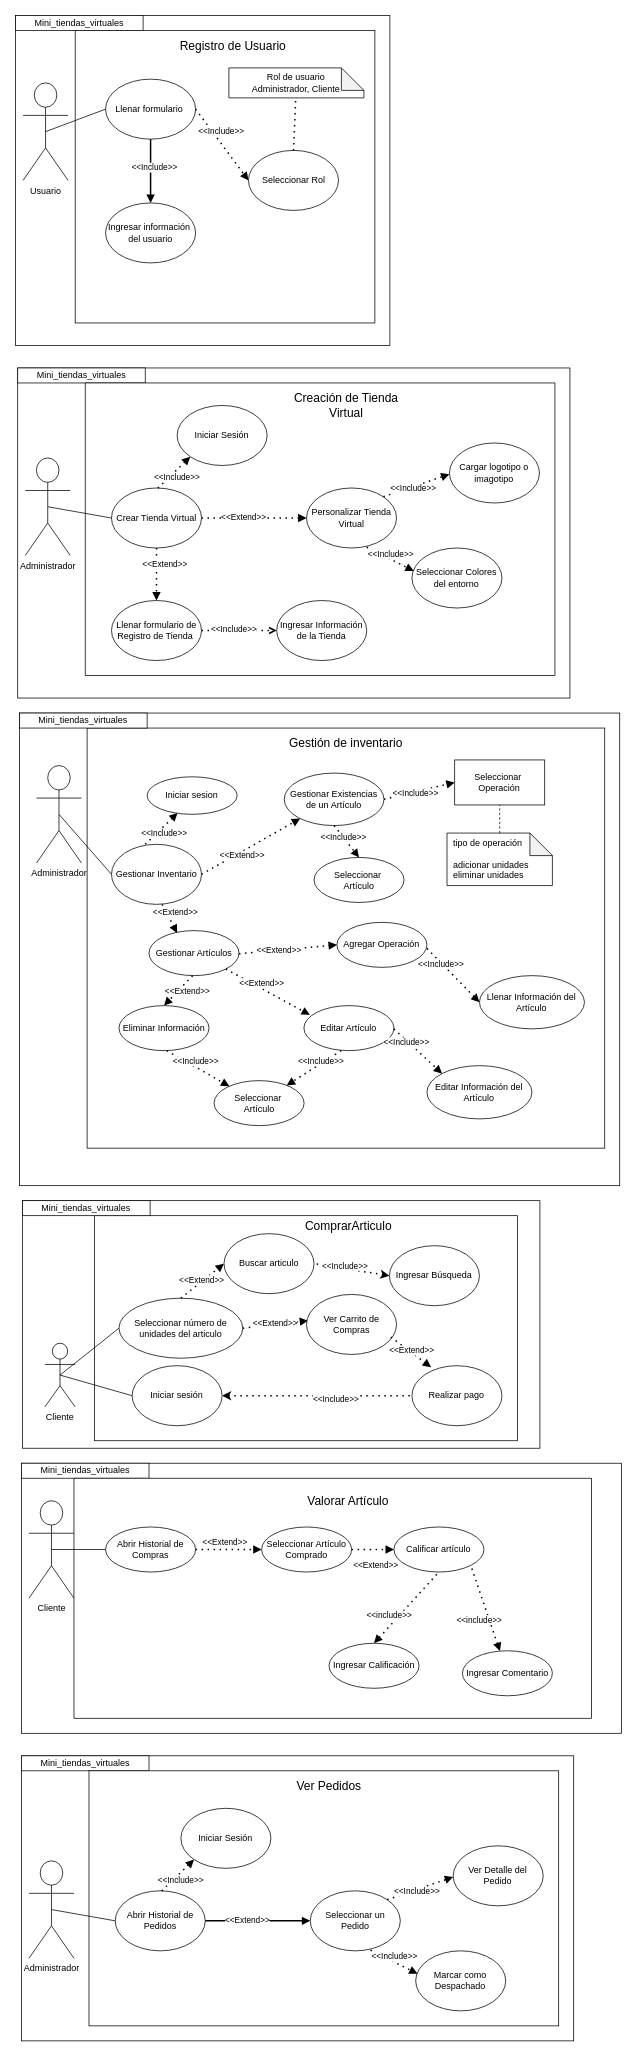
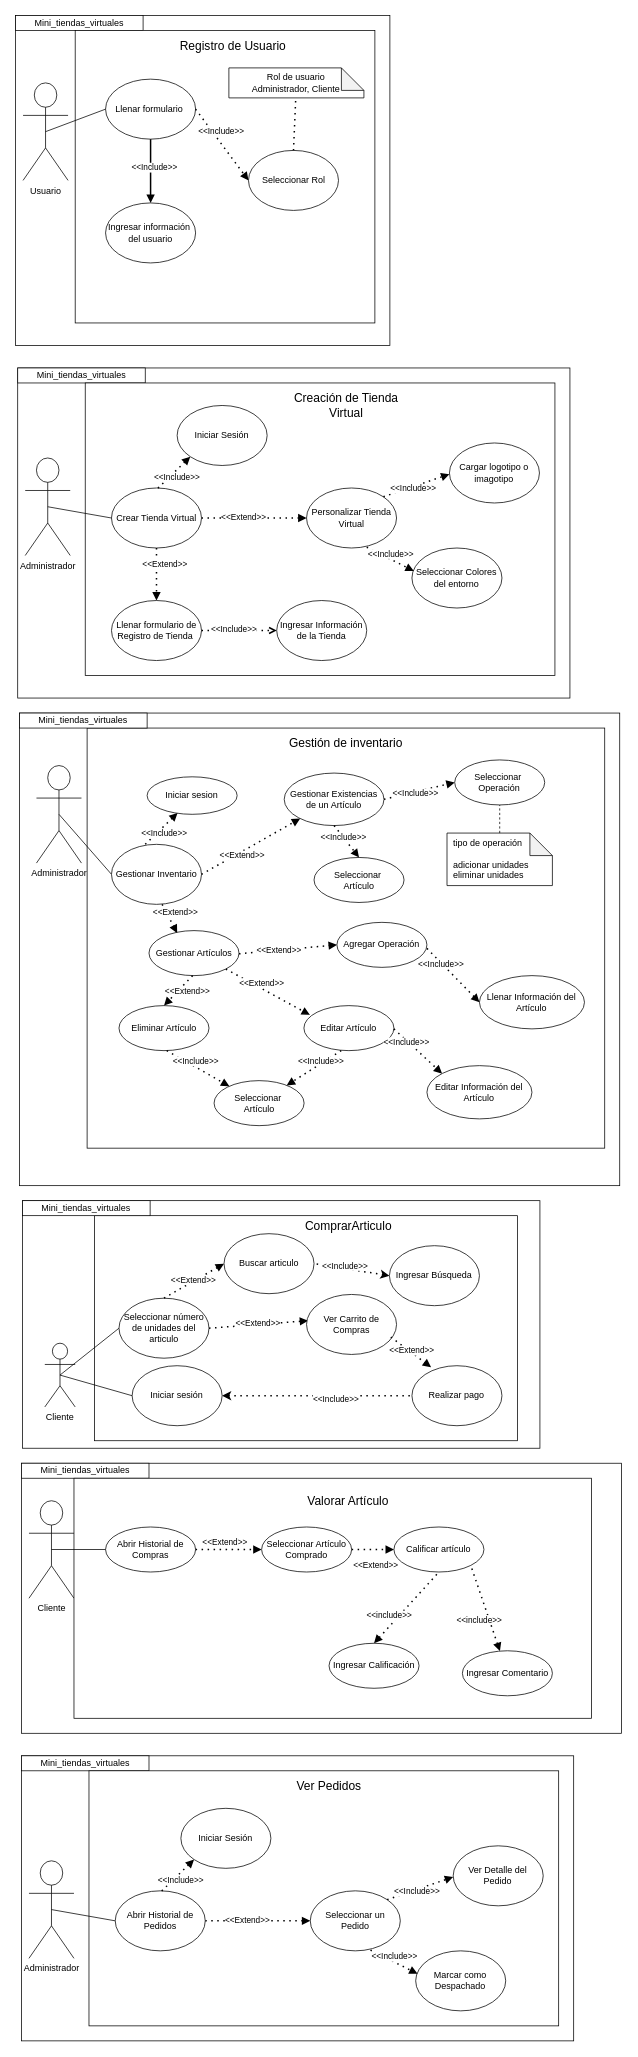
(499, 782) -> (499, 782)
(164, 1028) -> (164, 1028)
(181, 1328) -> (164, 1328)
(285, 1920) -> (285, 1920)
